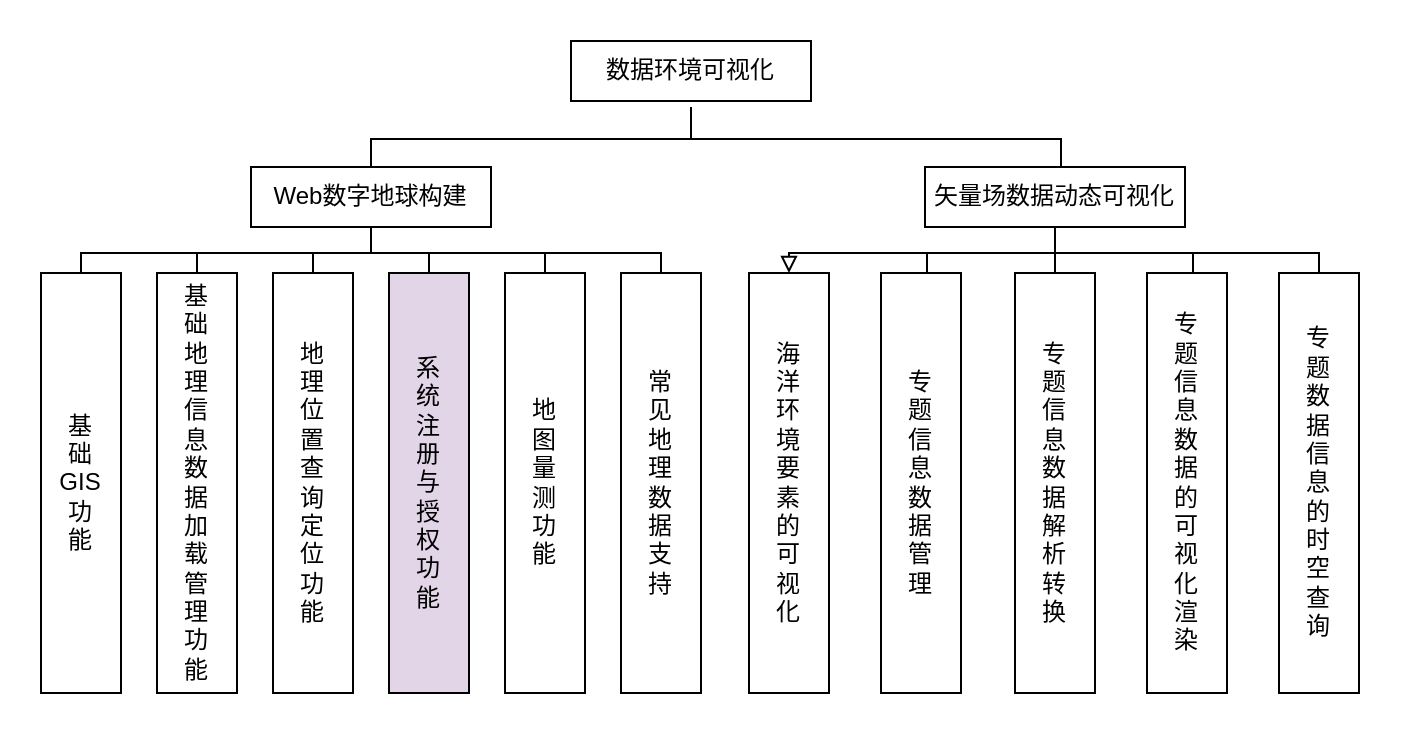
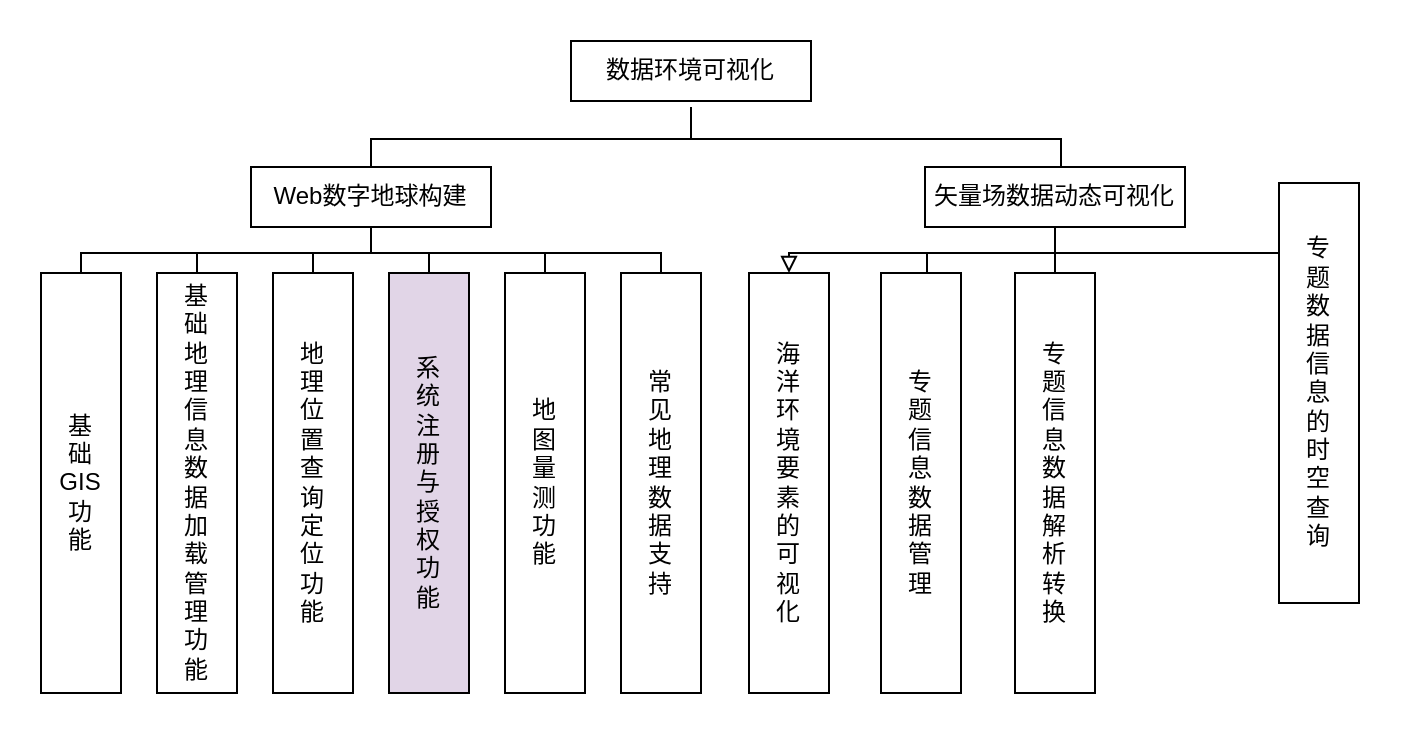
(1193, 268) -> none
(1187, 483) -> none
(1319, 483) -> (1319, 393)
